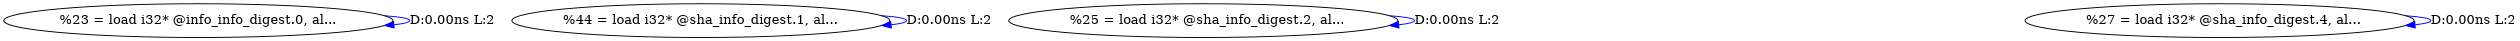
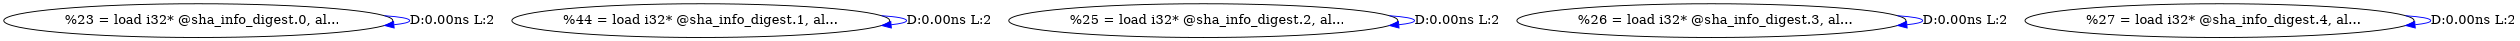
(198, 21) -> (198, 21)
none -> (1711, 21)
